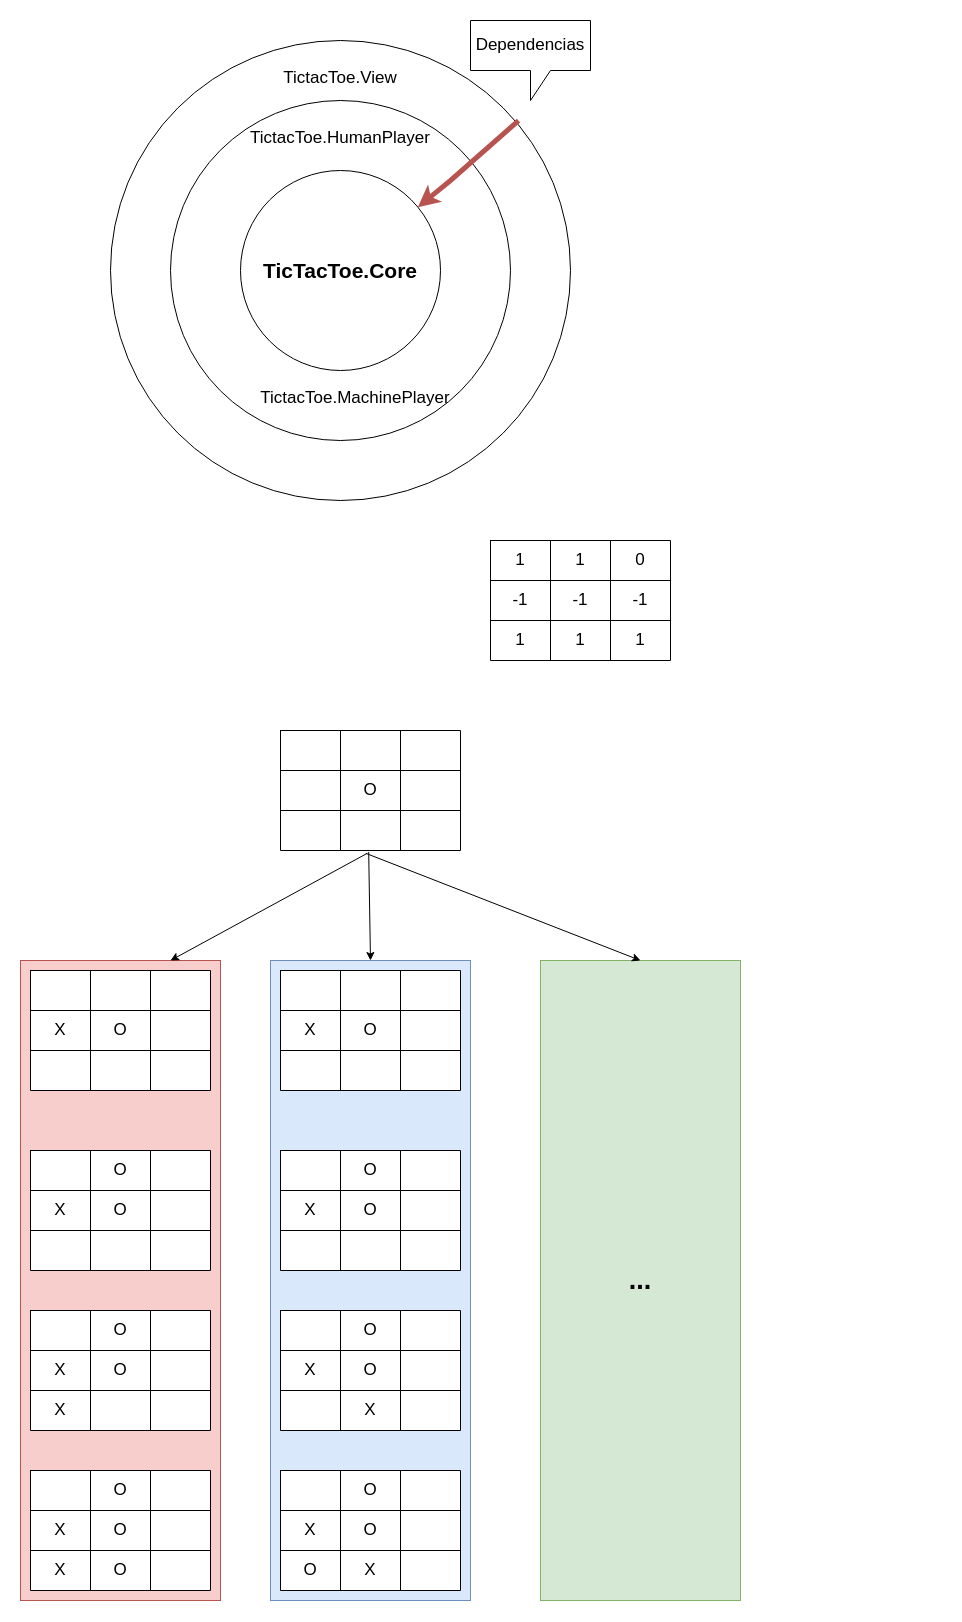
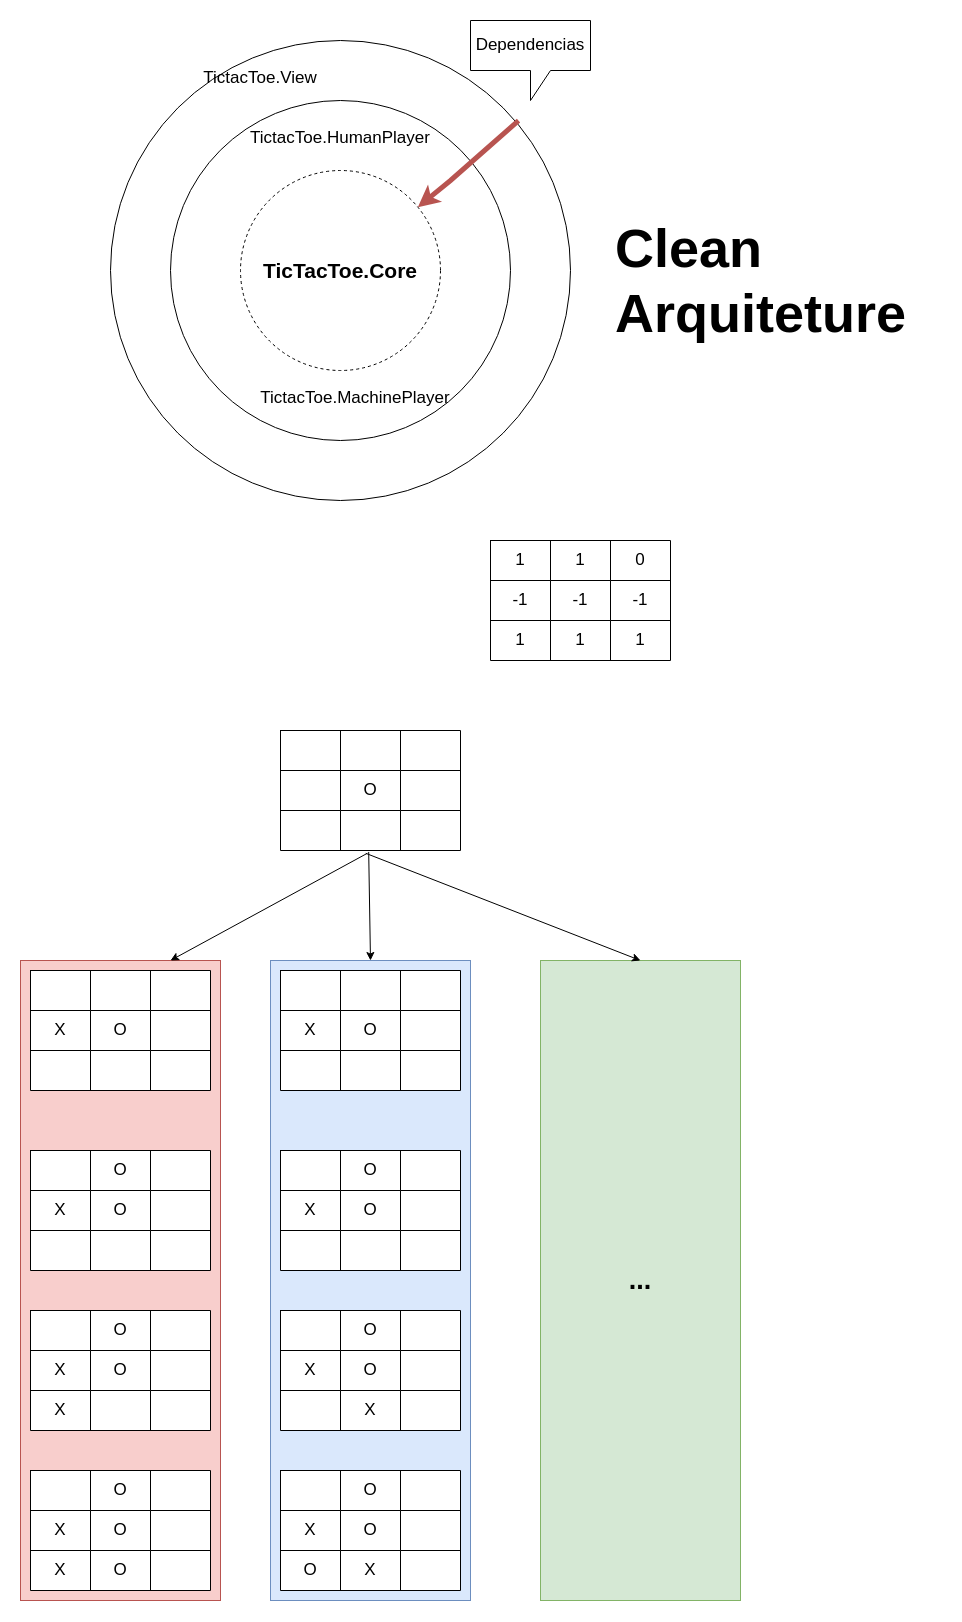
(341, 76) -> (261, 76)
(341, 271) -> (341, 271)
none -> (776, 276)
